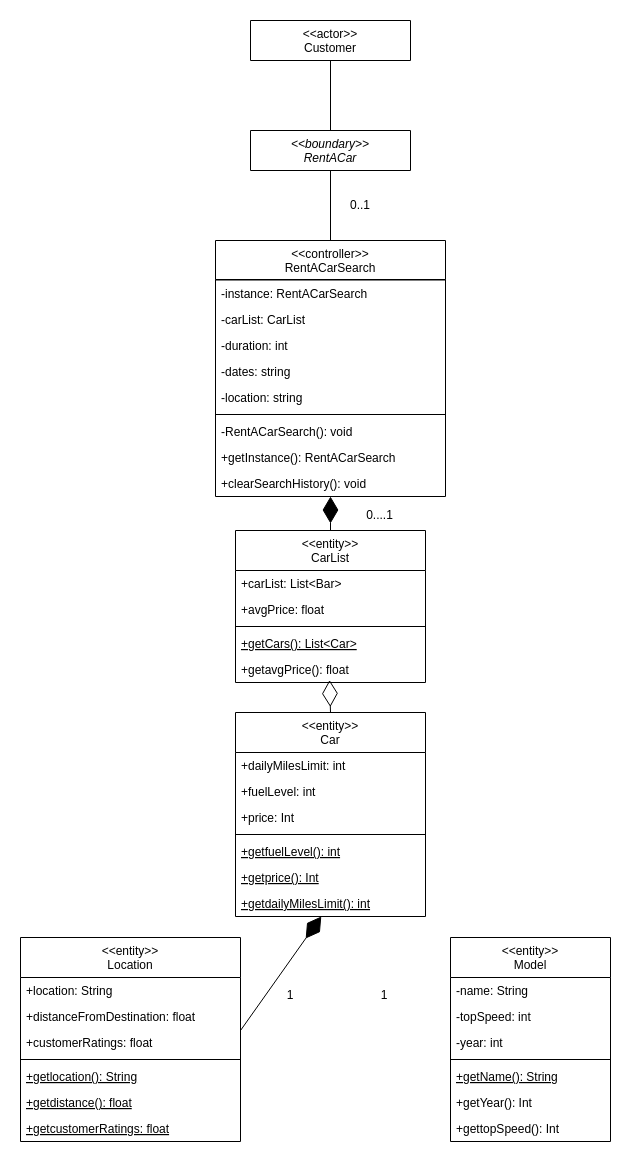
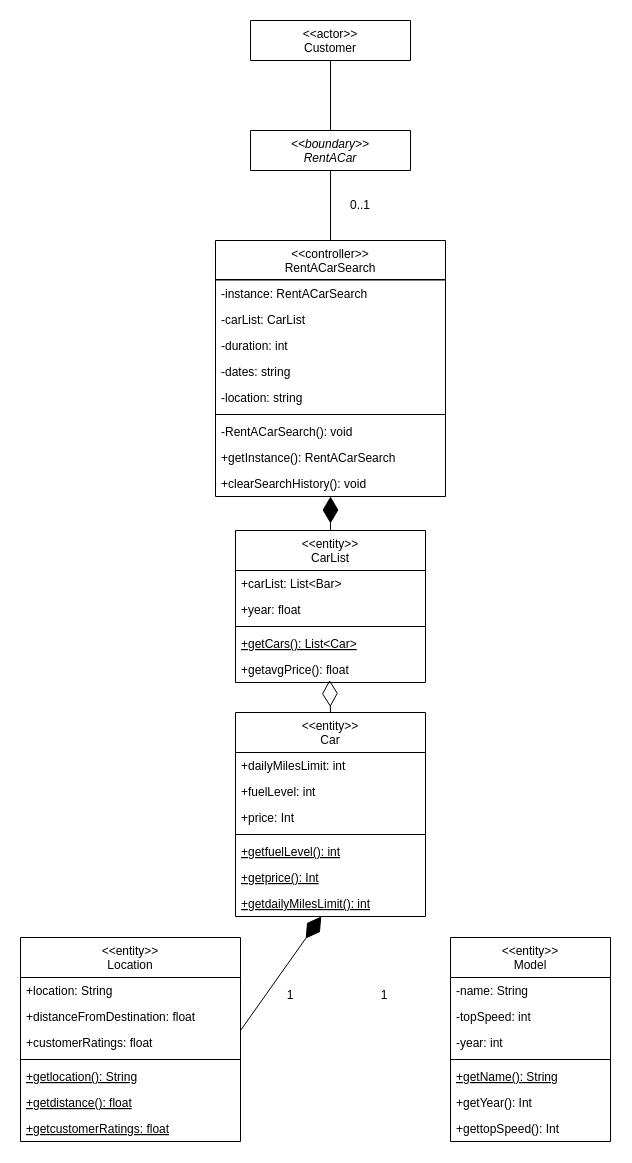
(380, 516) -> none
(289, 610) -> (277, 610)
